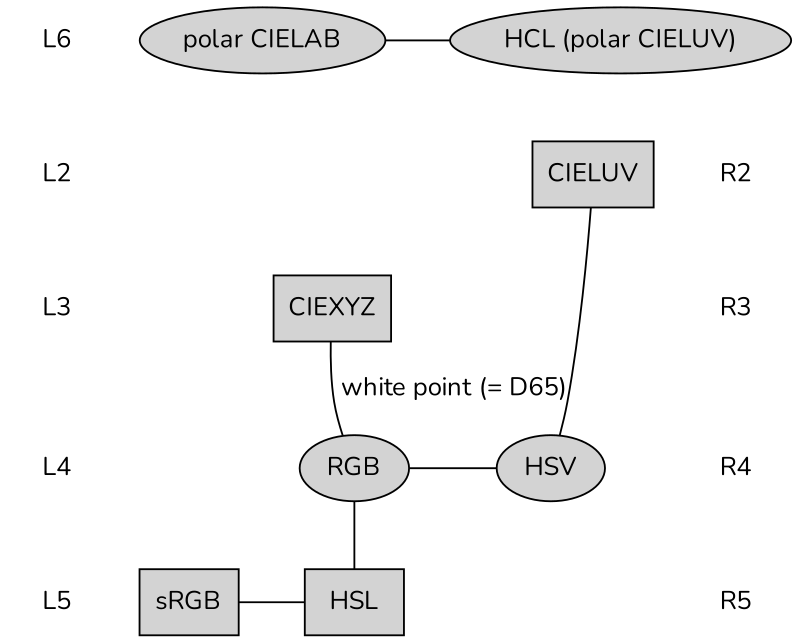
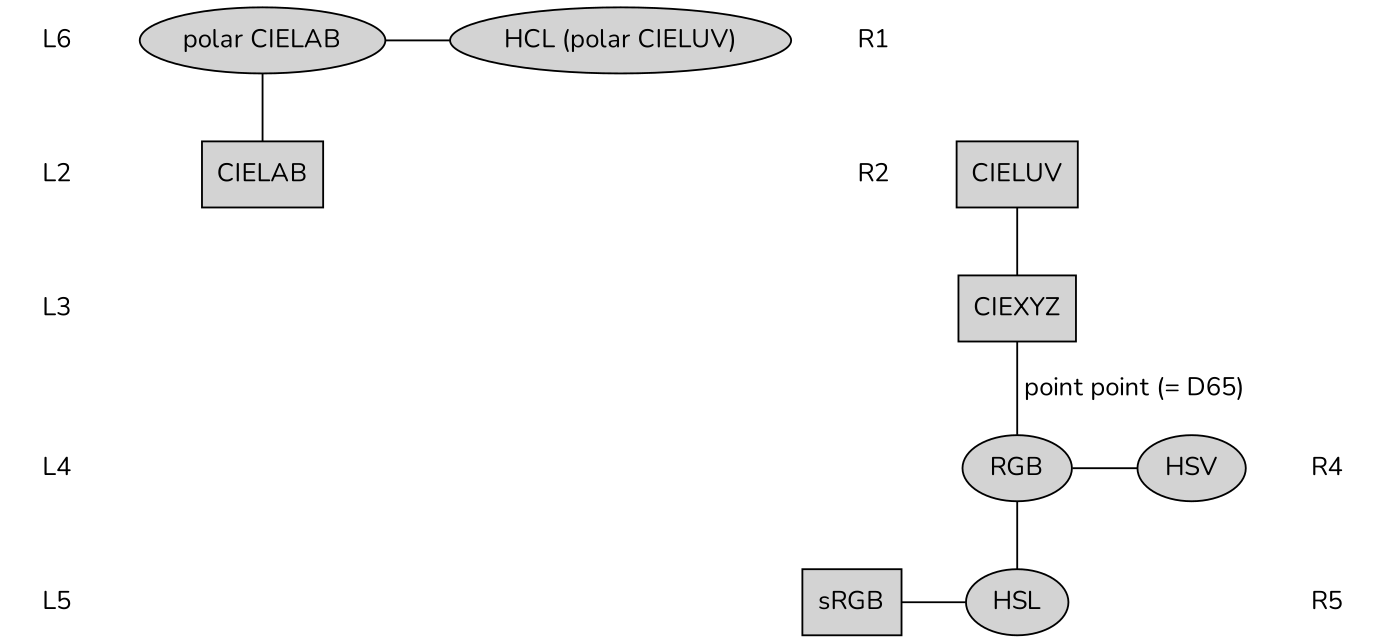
none -> (874, 40)
none -> (263, 174)
(736, 308) -> none
(579, 322) -> (1017, 242)
(451, 388) -> (1131, 388)
(354, 602) -> (1017, 602)
